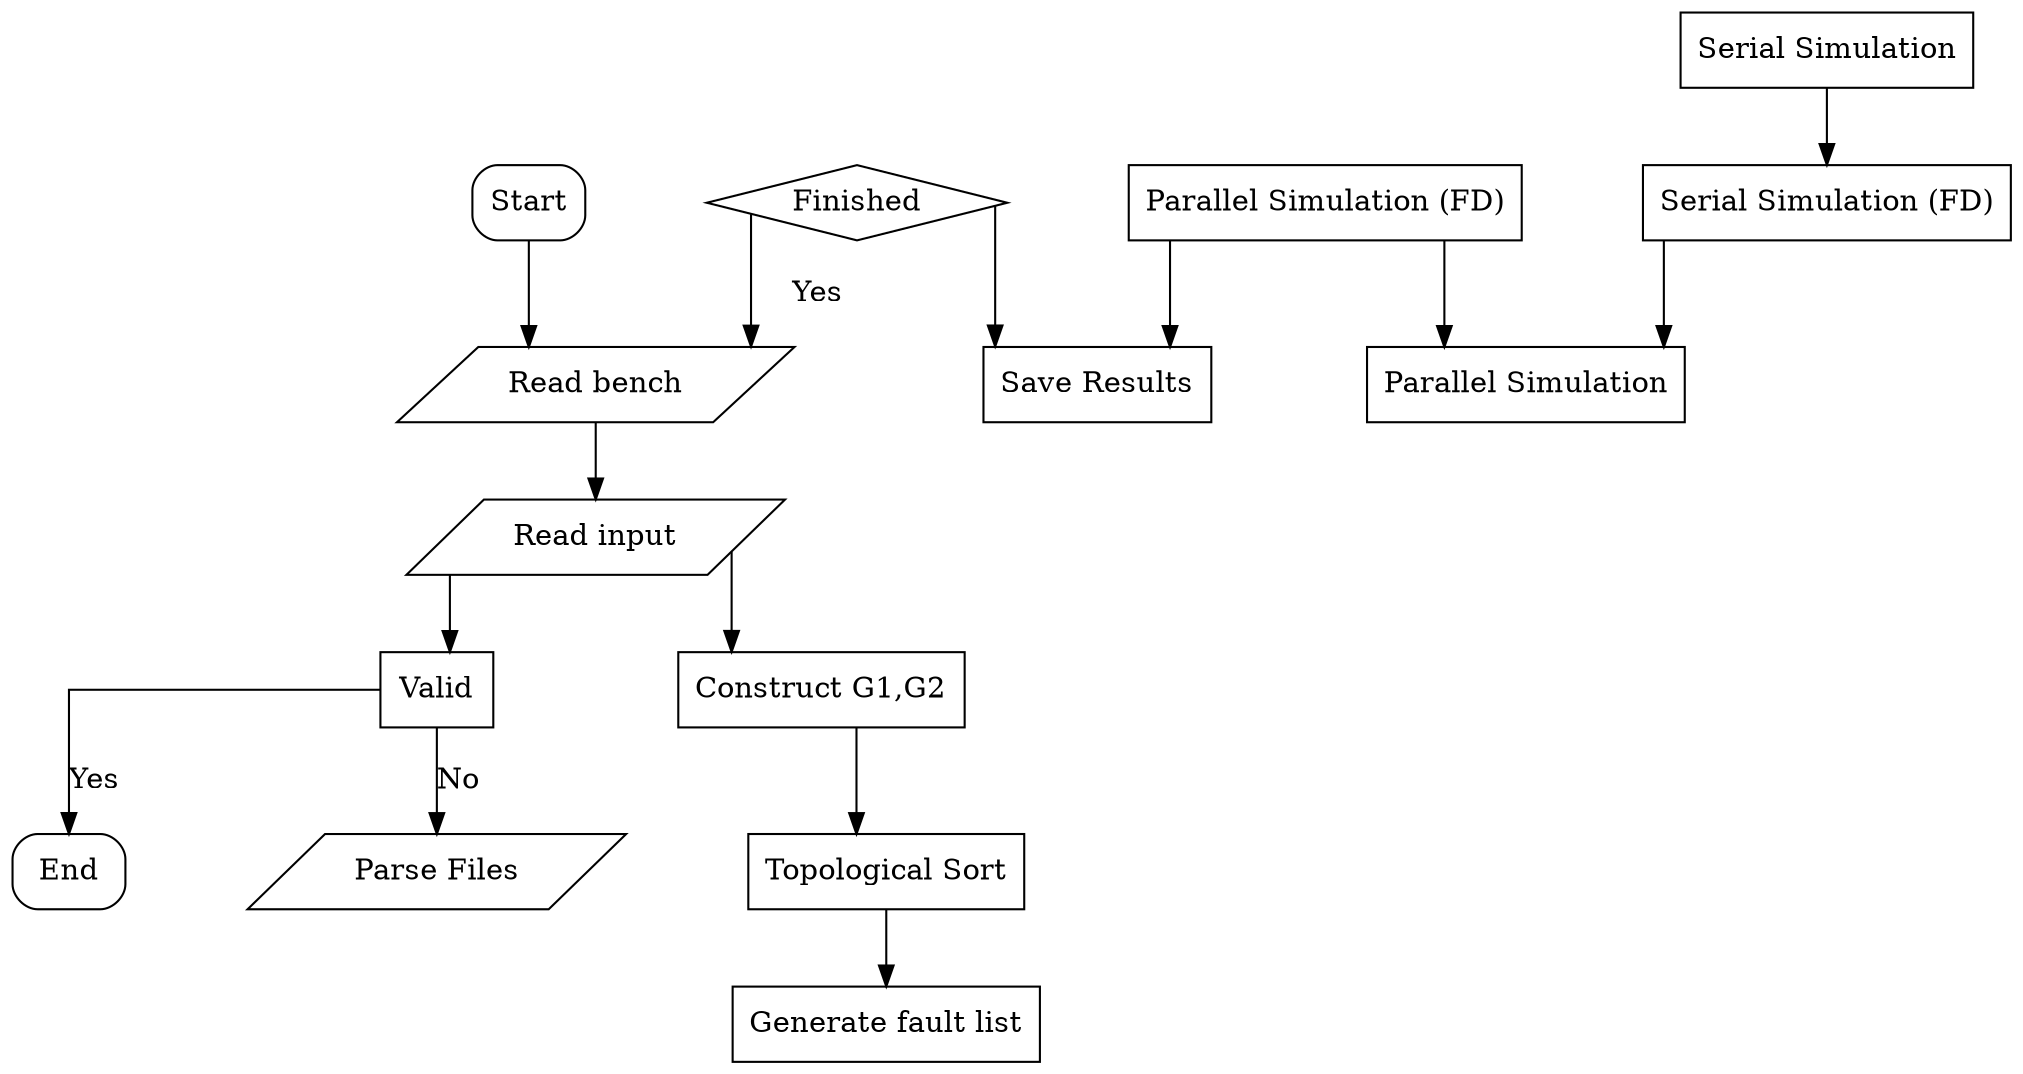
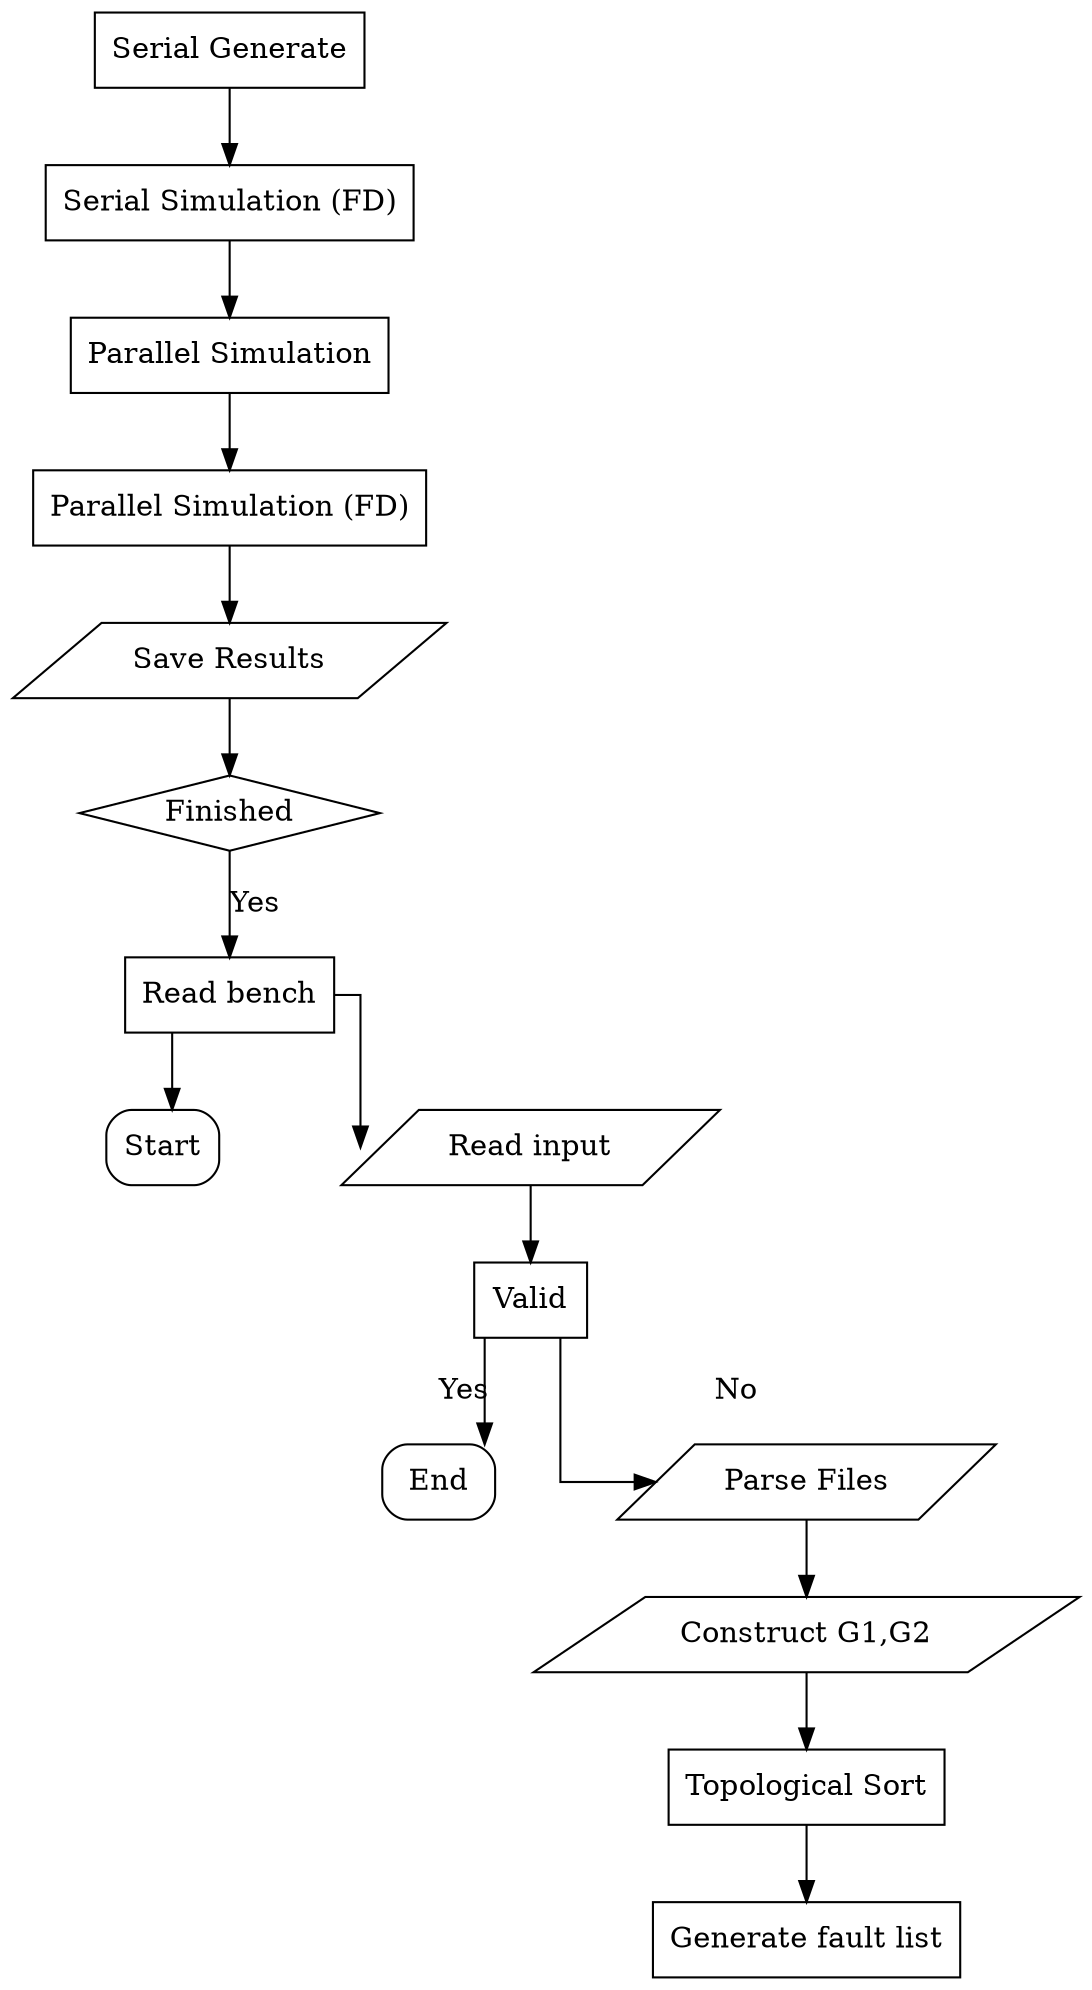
(1827, 50) -> (230, 50)
(995, 266) -> (230, 726)
(529, 283) -> (172, 1061)
(1444, 283) -> (230, 421)
(596, 385) -> (230, 995)
(1097, 385) -> (230, 661)
(732, 591) -> (807, 1548)
(821, 690) -> (807, 1635)
